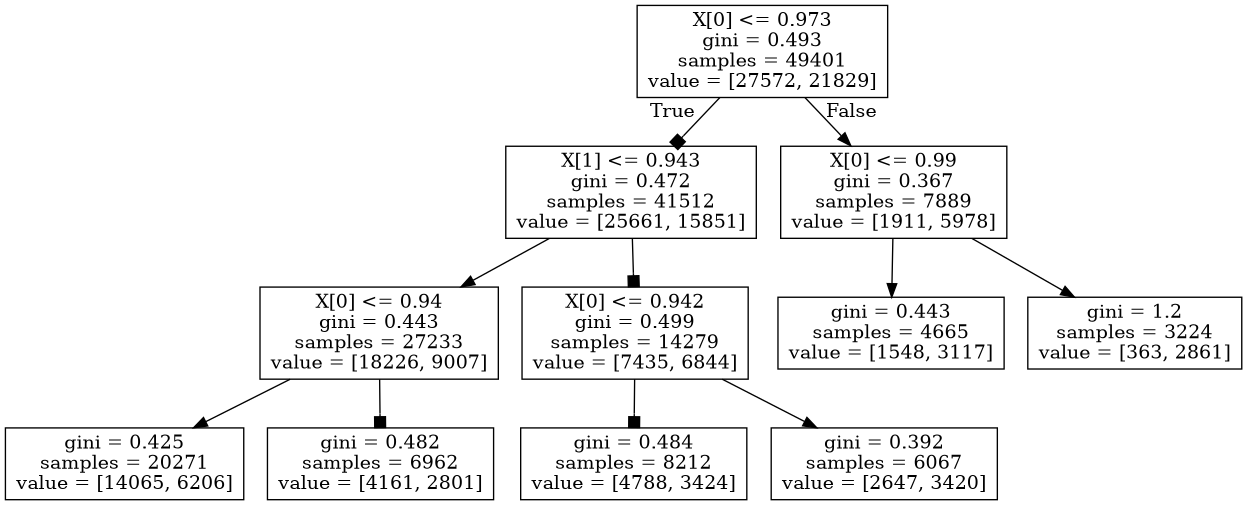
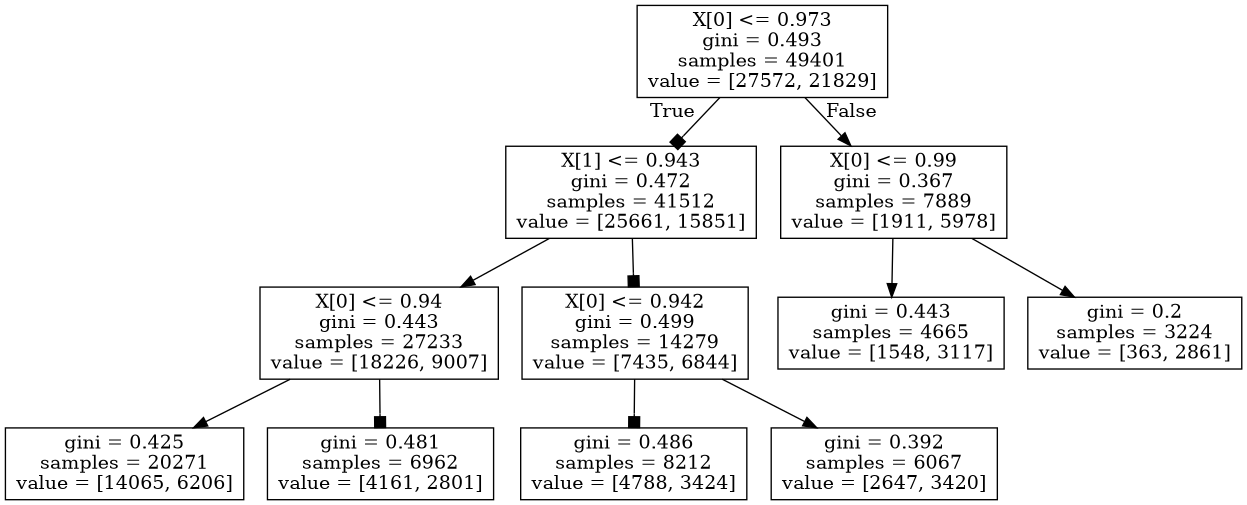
(1135, 333) -> (1135, 333)
(381, 464) -> (381, 464)
(634, 464) -> (634, 464)
